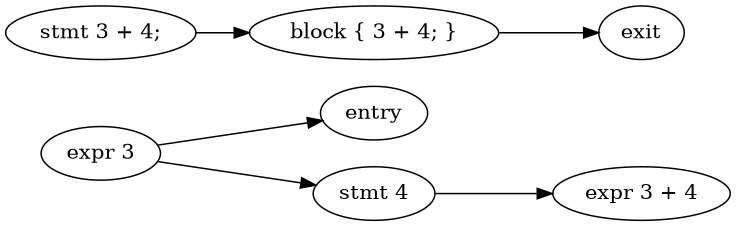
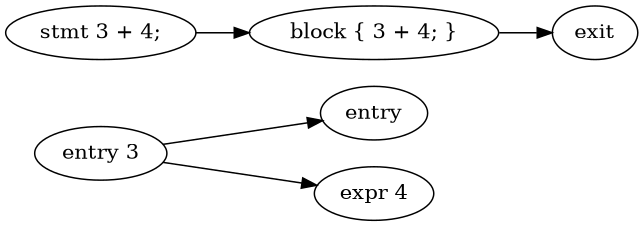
(101, 153) -> (101, 153)
(374, 194) -> (374, 194)
(642, 194) -> none
